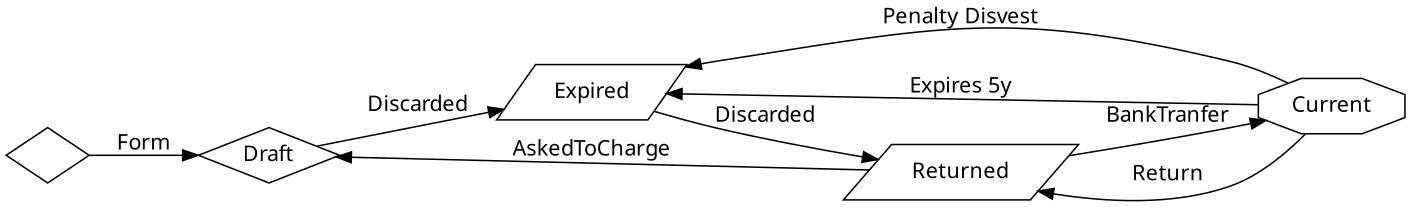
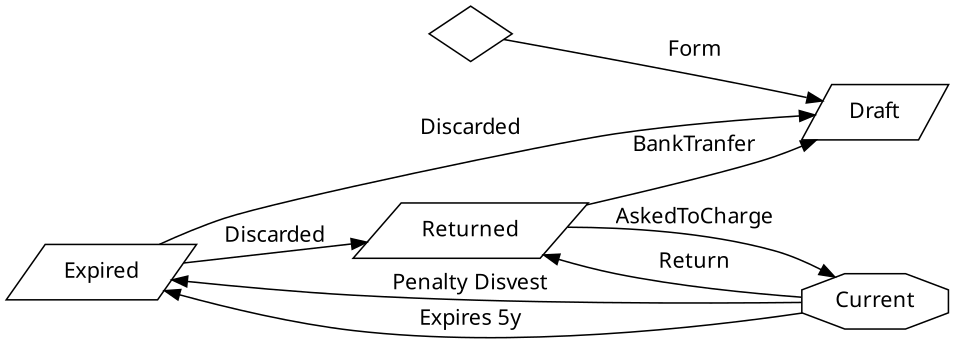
(1168, 116) -> (695, 218)
(403, 129) -> (475, 160)
(592, 150) -> (695, 145)
(269, 155) -> (875, 112)
